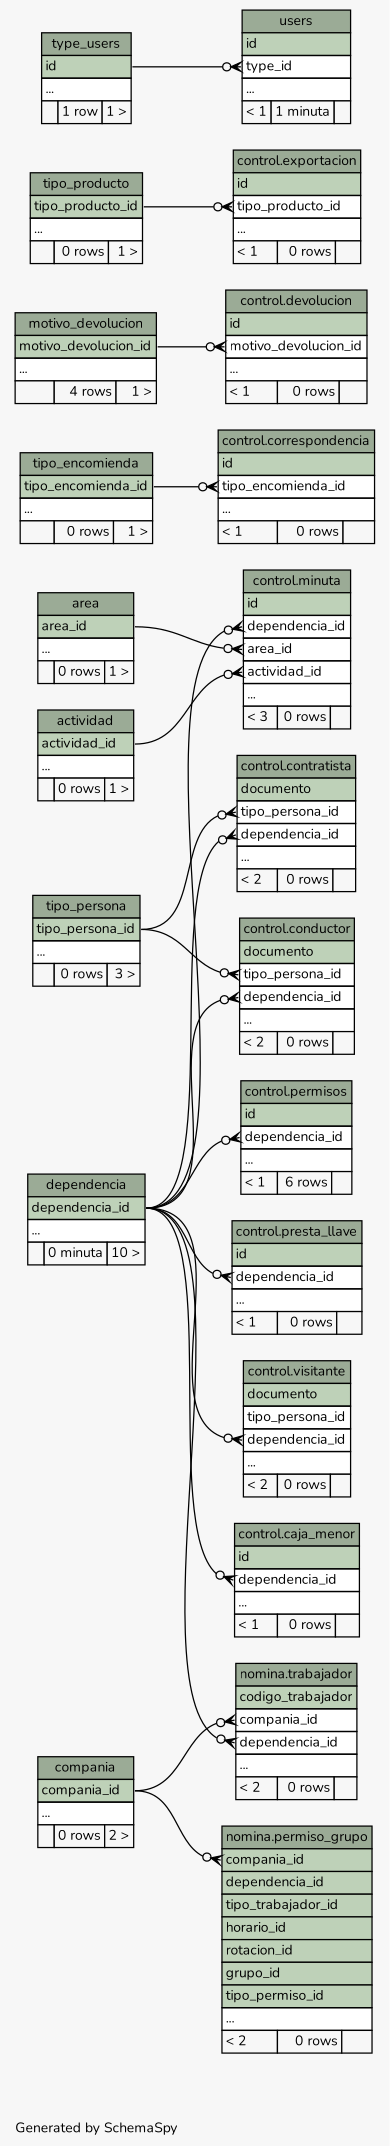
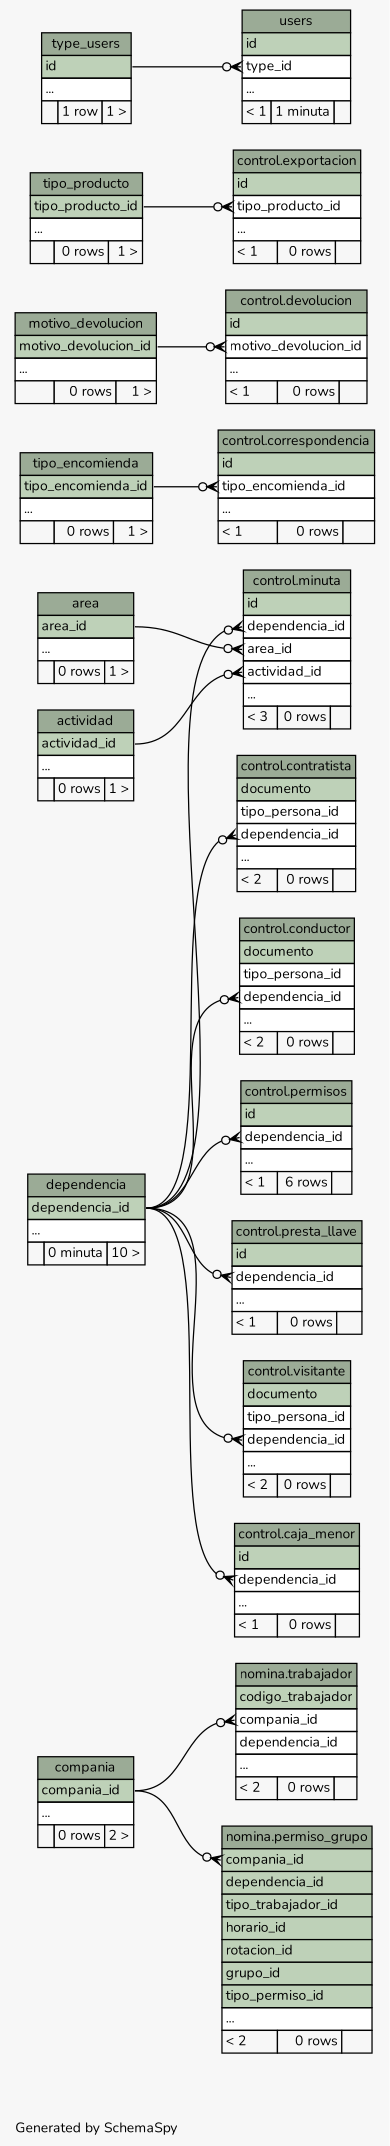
(91, 392) -> (91, 392)
(86, 941) -> none
(188, 1522) -> none
